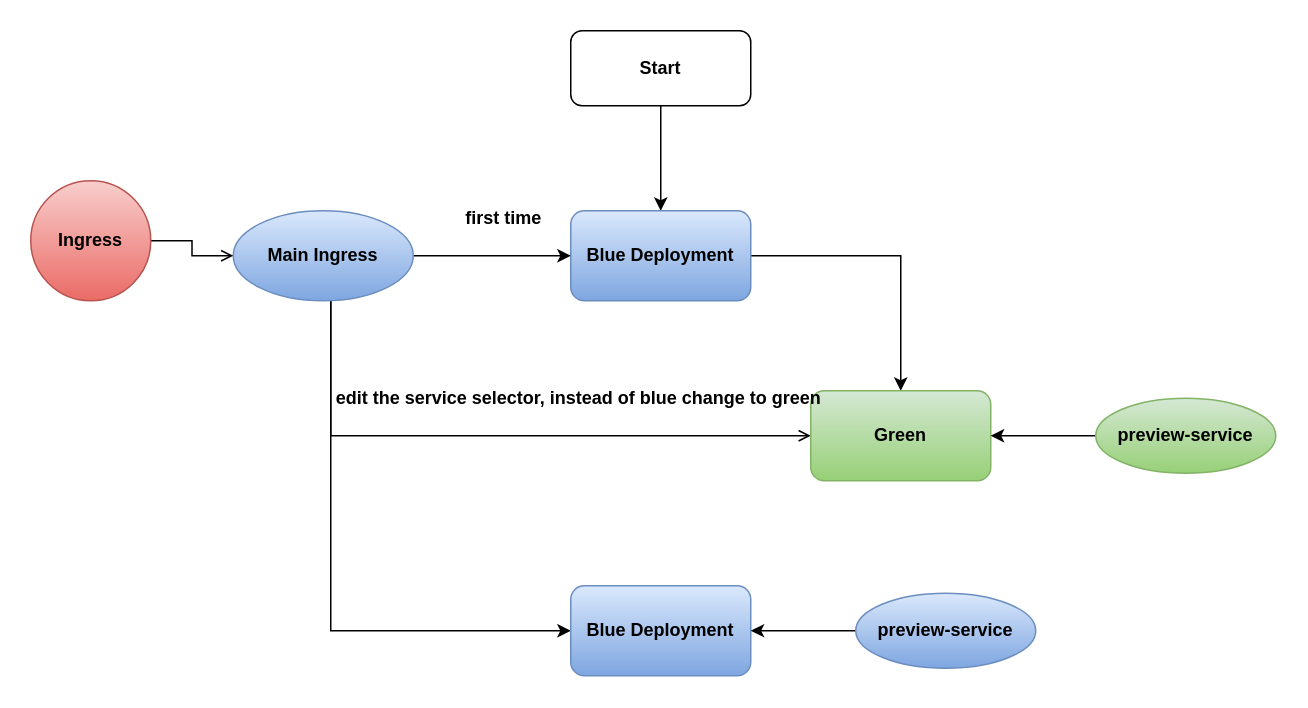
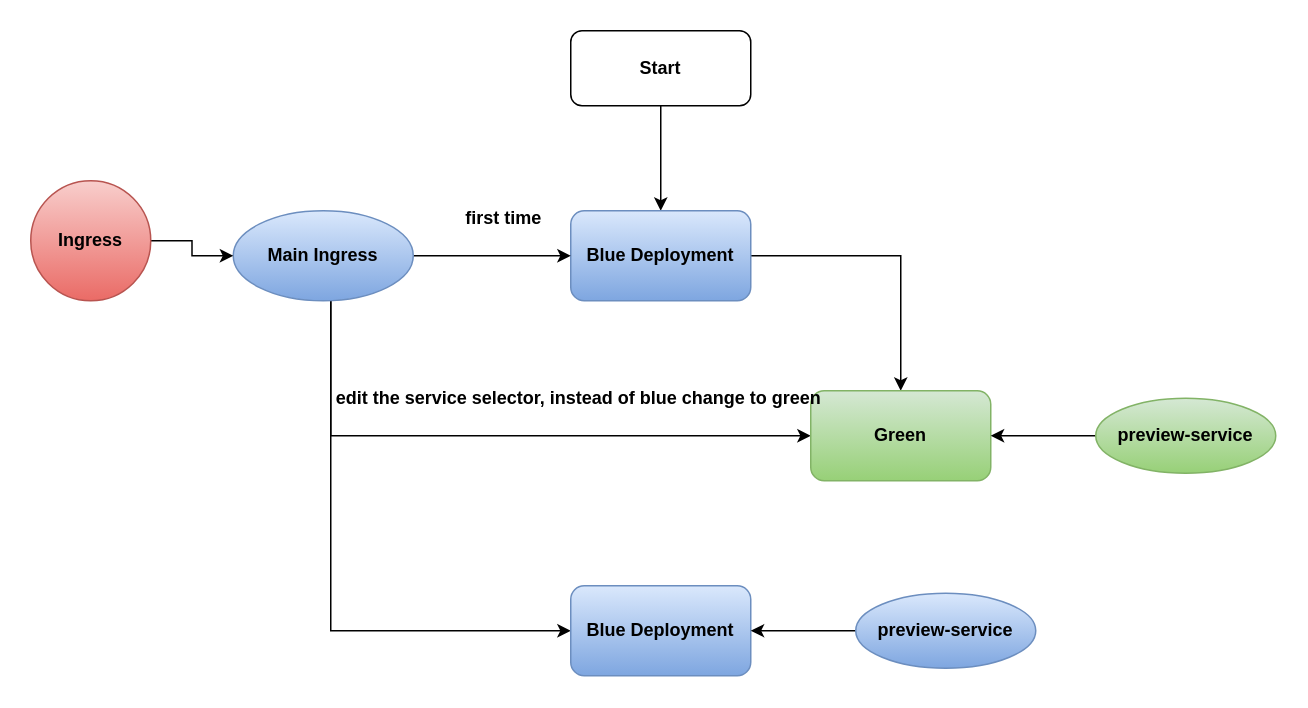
(224, 256) -> (222, 256)
(801, 436) -> (799, 436)
